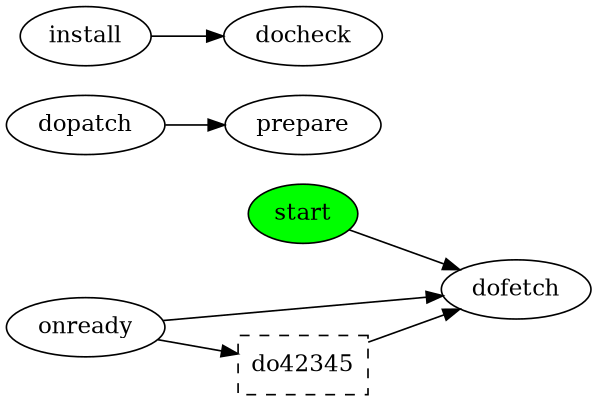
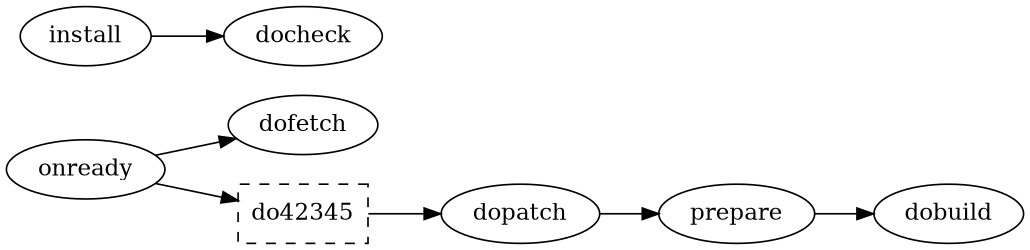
(303, 214) -> none
none -> (949, 214)
(406, 328) -> (396, 214)
